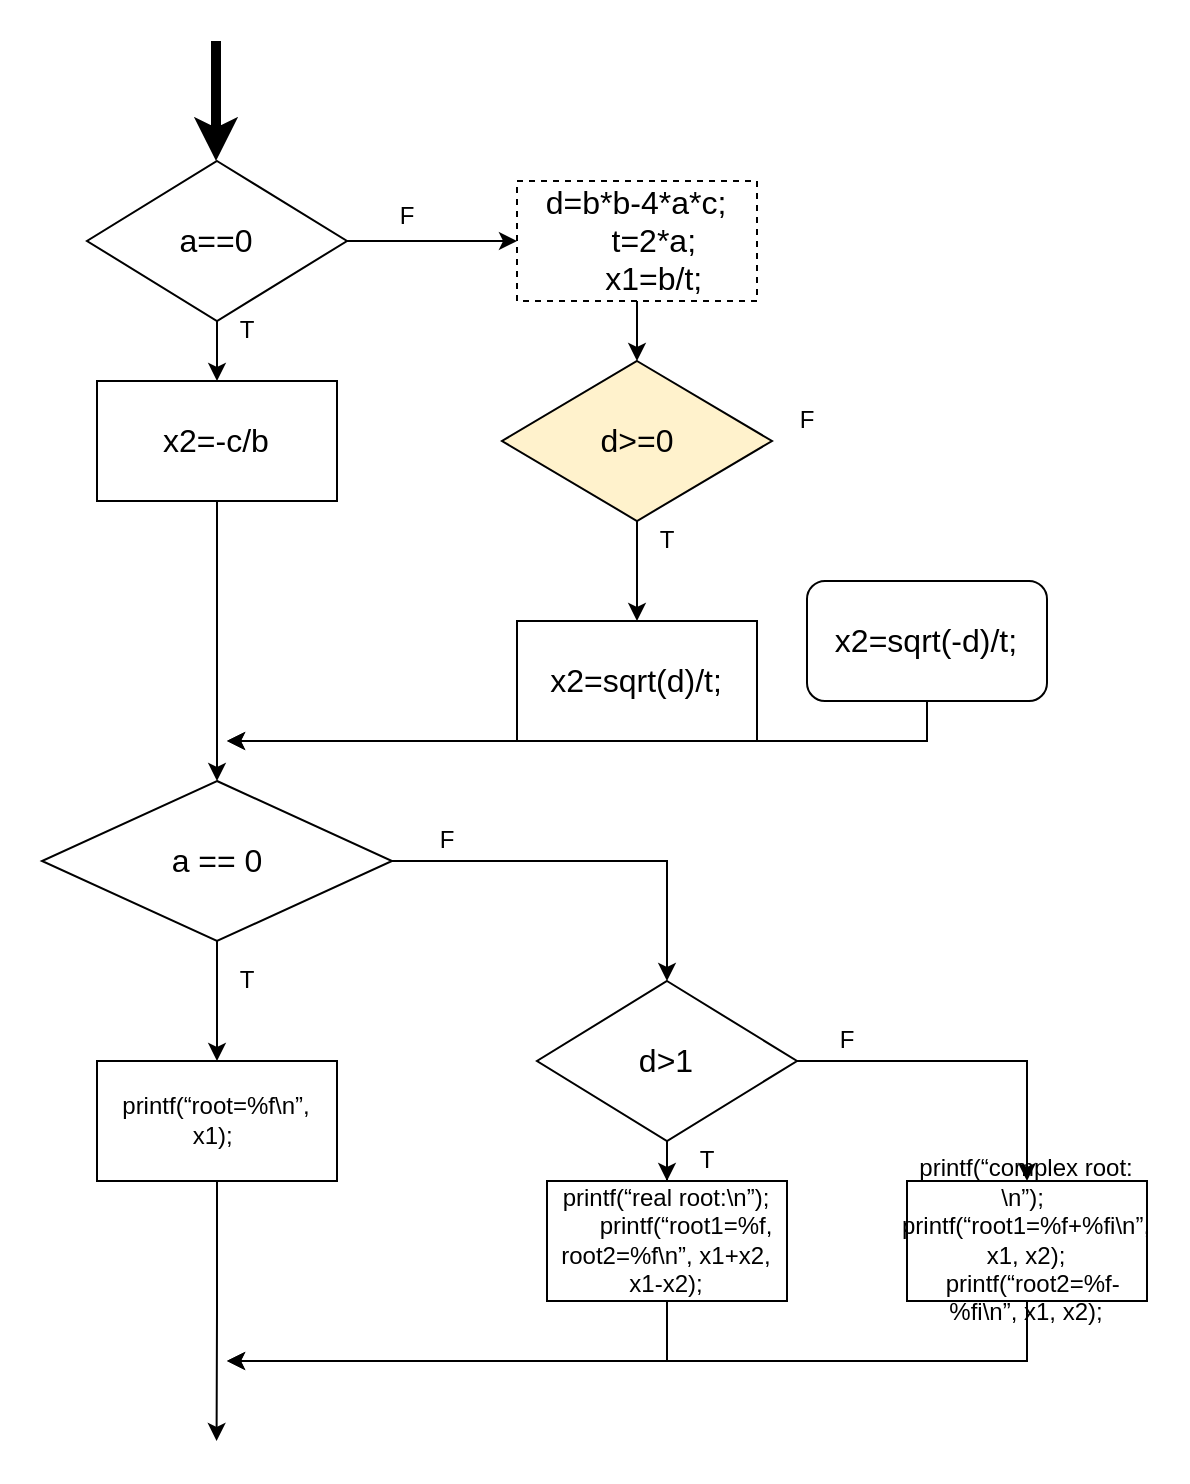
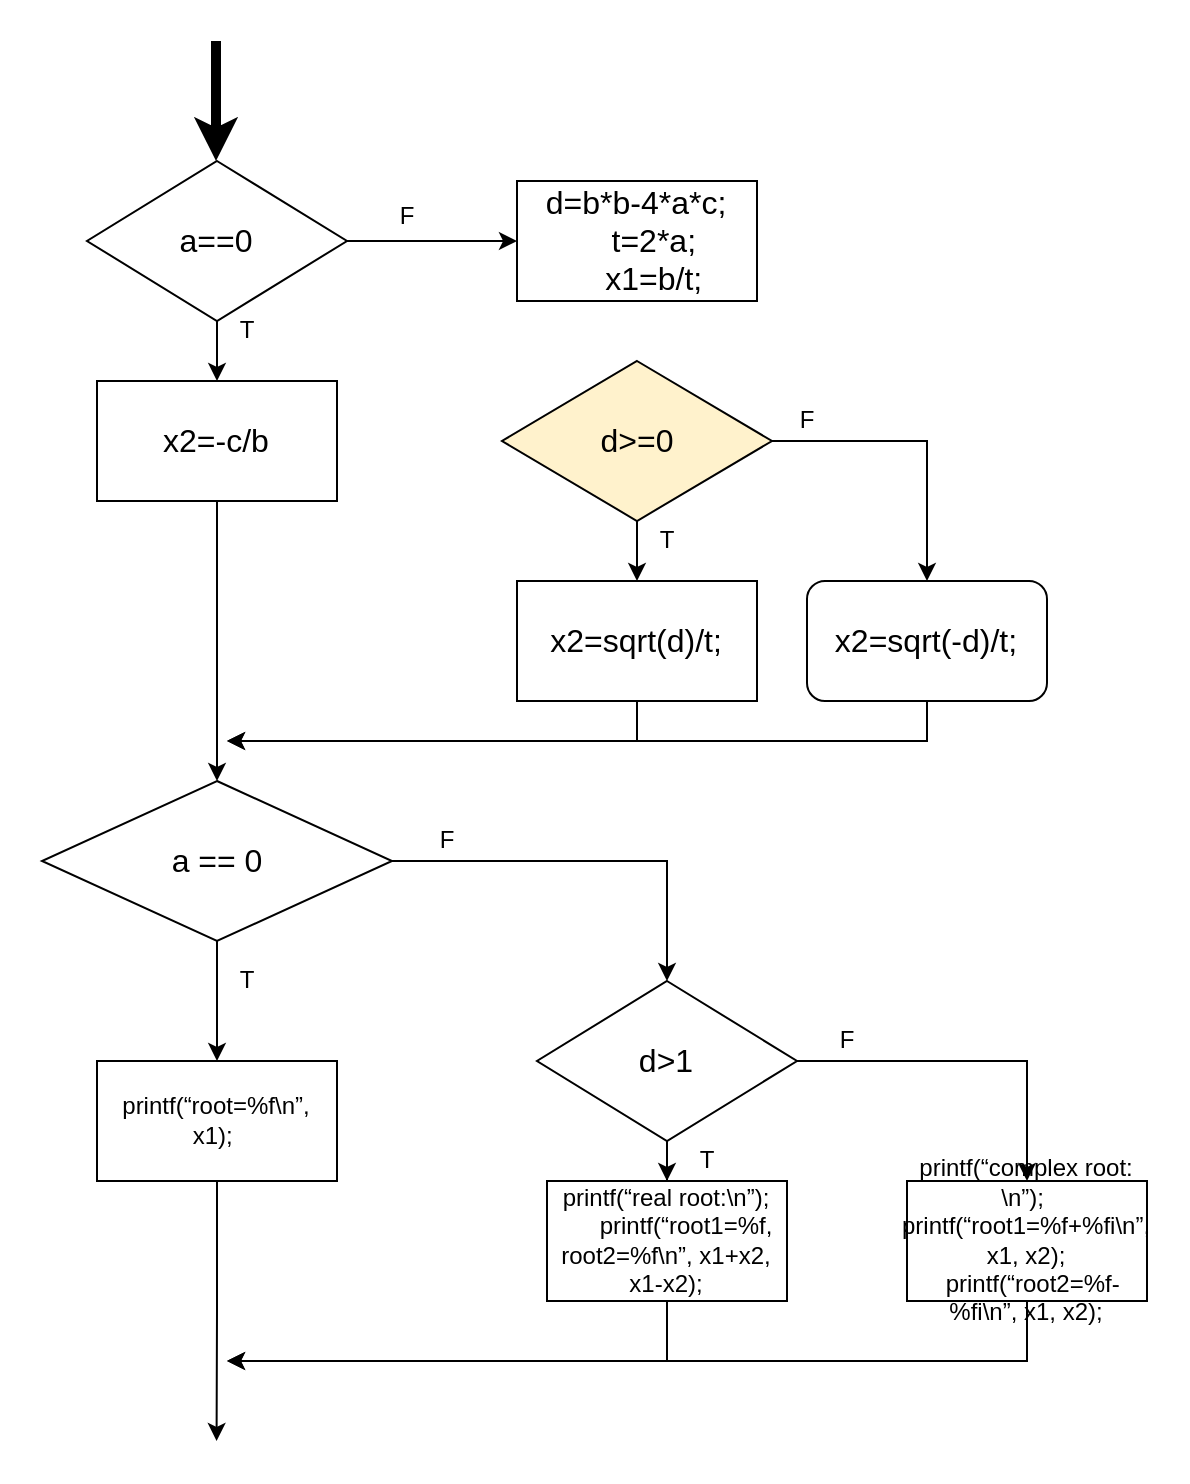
(637, 241) -> (637, 241)
(637, 338) -> none
none -> (913, 441)
(637, 681) -> (637, 641)
